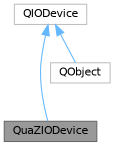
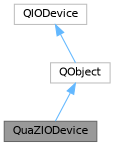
(41, 78) -> (63, 107)
